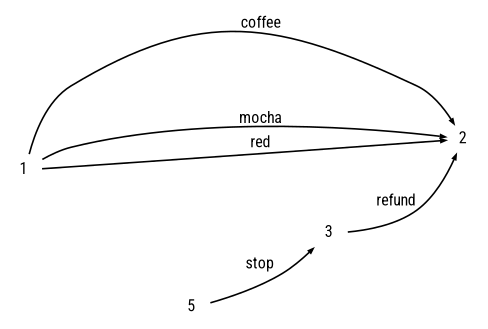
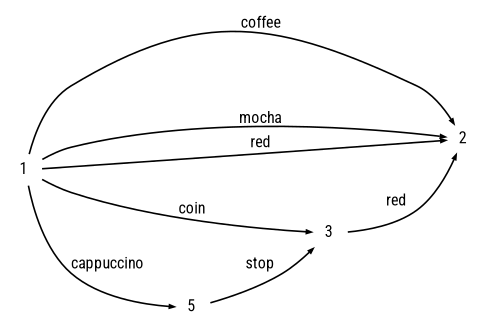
(397, 201) -> (397, 201)
none -> (172, 217)
none -> (74, 275)
